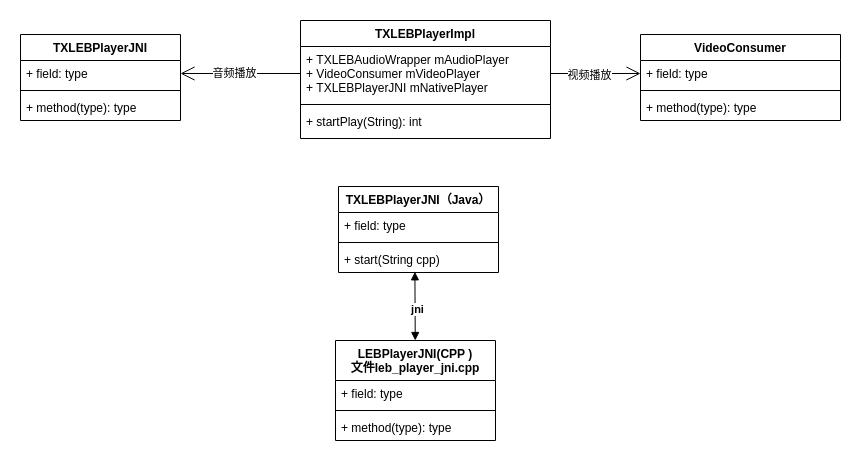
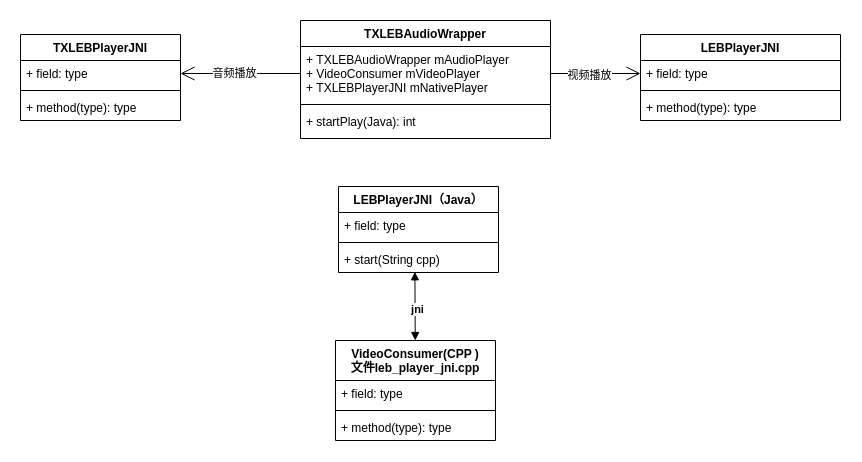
(425, 34) -> (425, 34)
(740, 48) -> (740, 48)
(380, 122) -> (375, 122)
(418, 200) -> (418, 200)
(415, 354) -> (415, 354)
